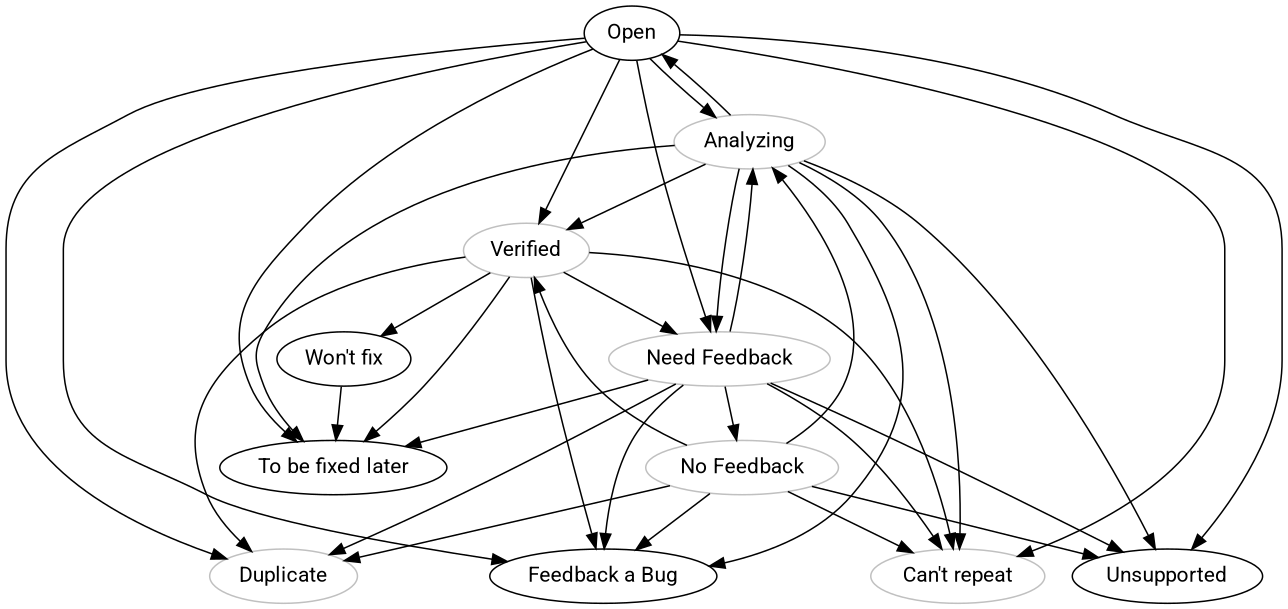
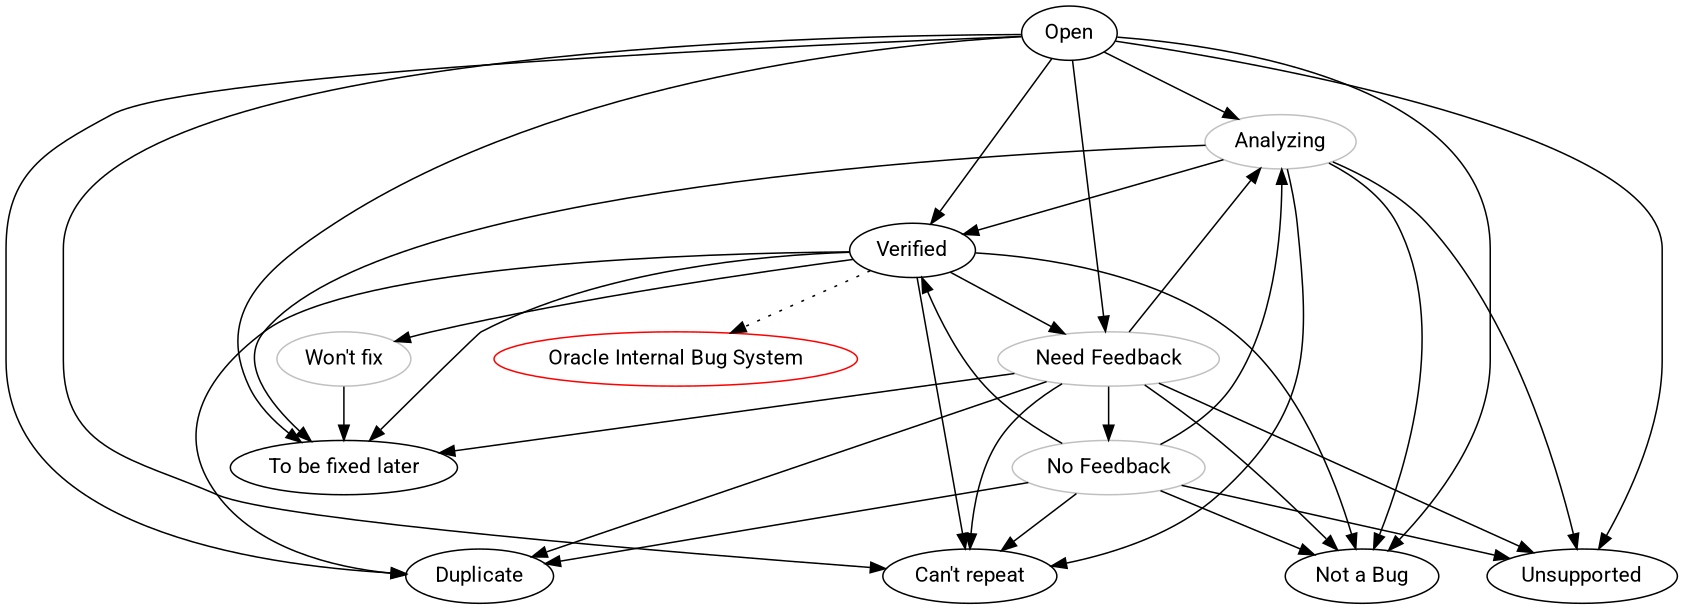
(703, 89) -> none
(726, 242) -> none
(526, 250) -> (913, 250)
(344, 359) -> (344, 359)
none -> (676, 359)
(284, 576) -> (480, 576)
(603, 576) -> (1362, 576)
(958, 576) -> (970, 576)
